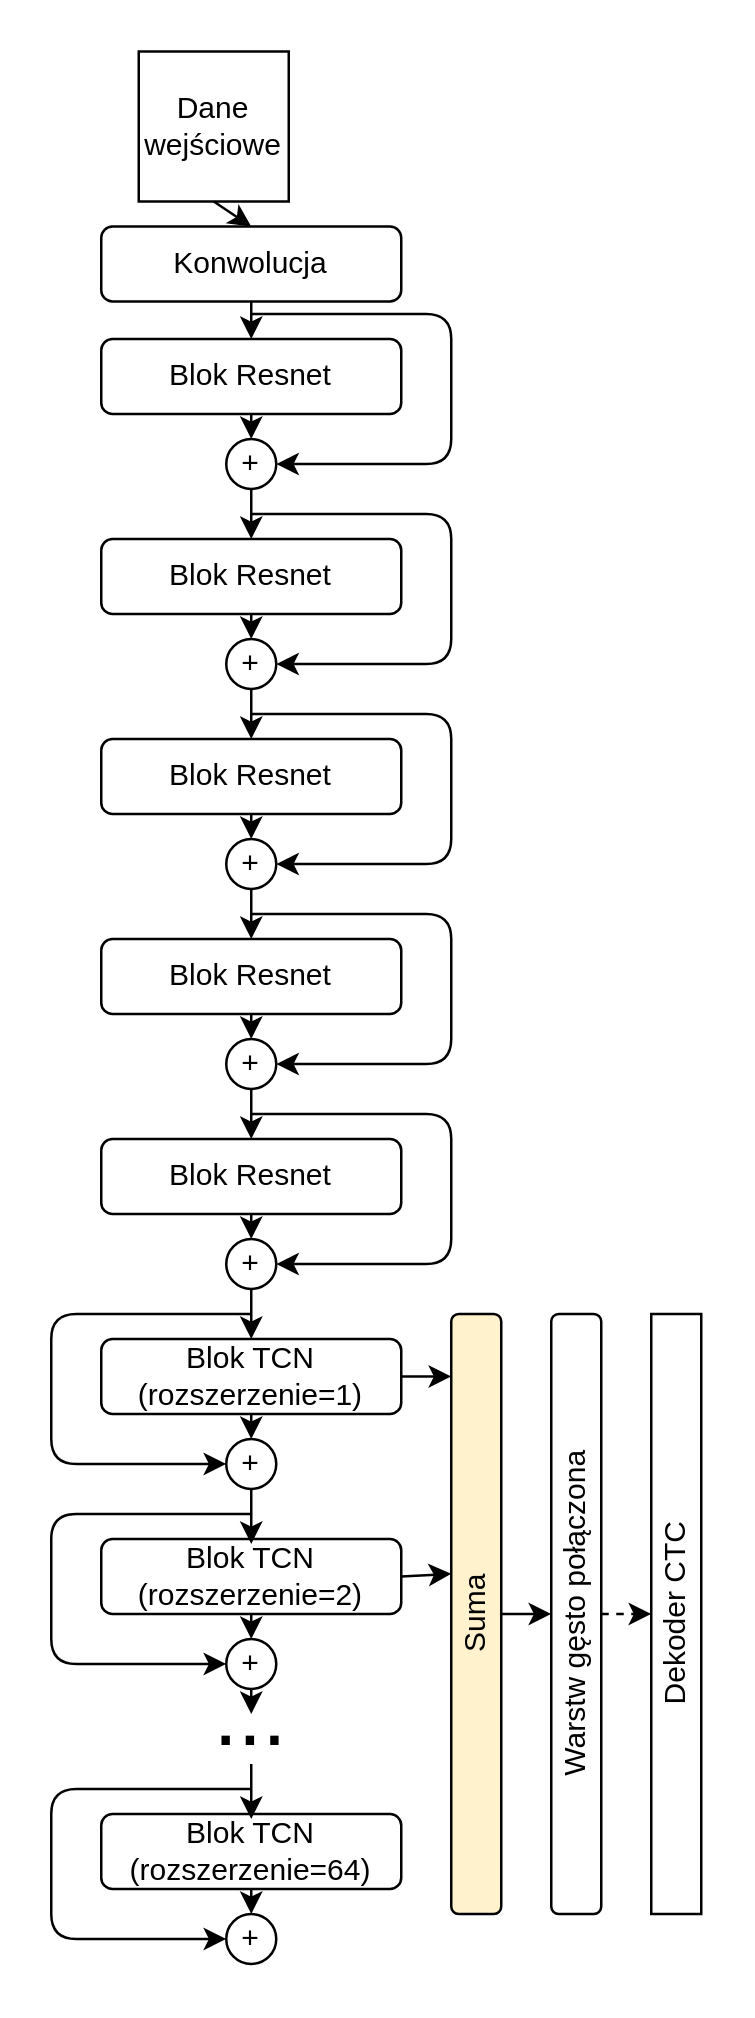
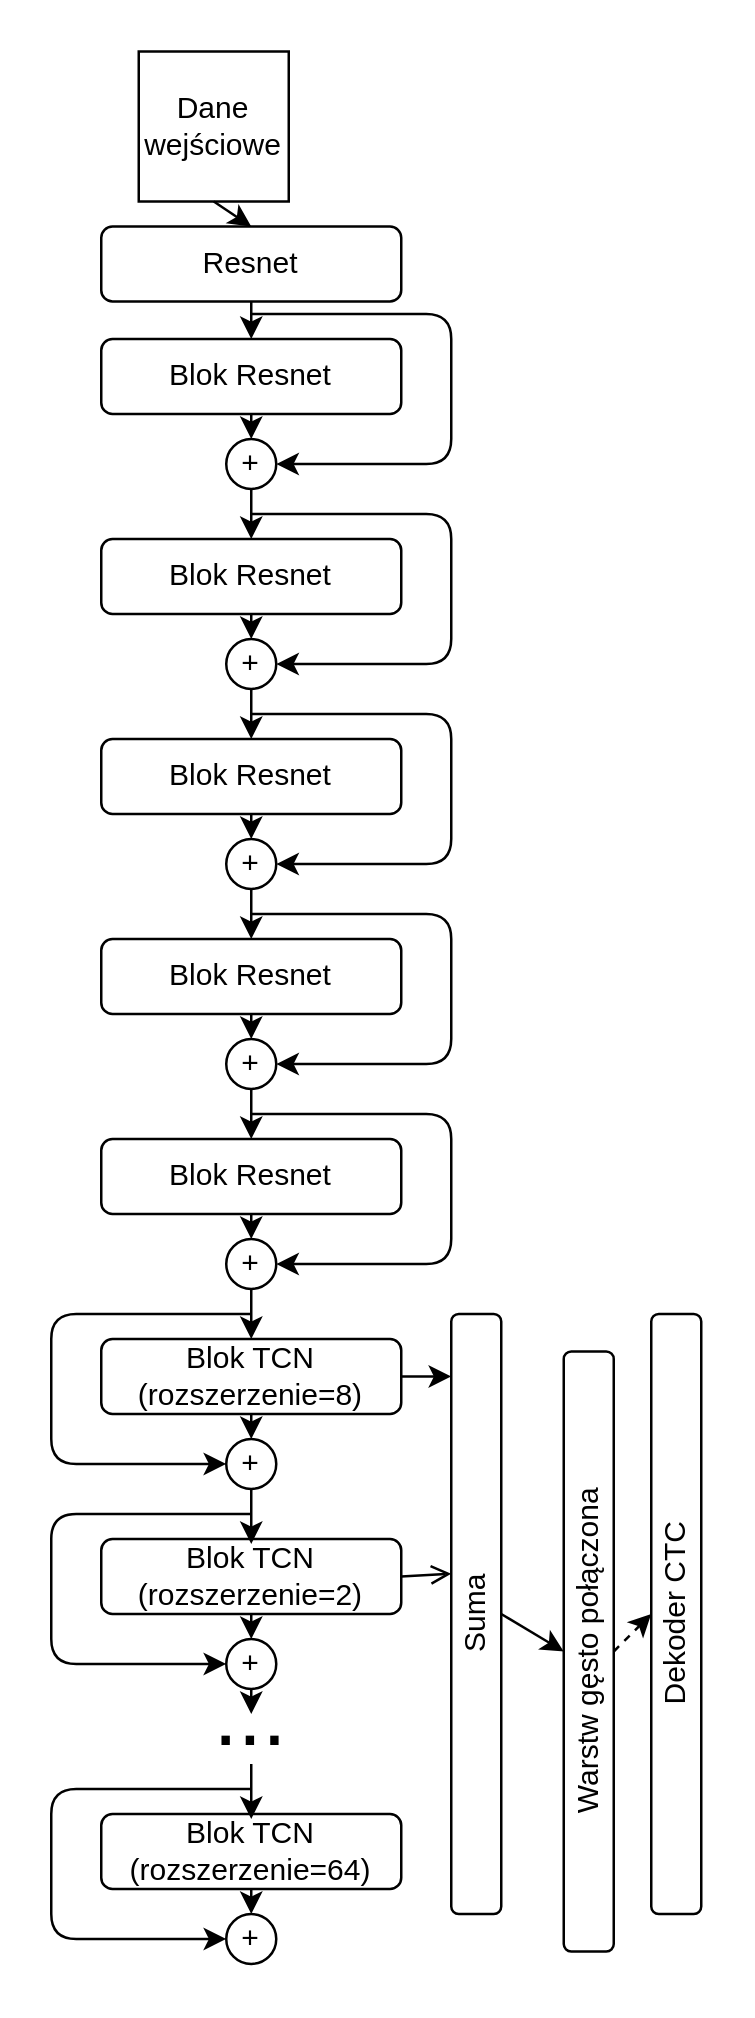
(251, 264) -> (251, 264)
(251, 1376) -> (251, 1376)
(433, 1575) -> (437, 1574)
(476, 1614) -> (476, 1614)
(576, 1614) -> (589, 1651)
(676, 1614) -> (676, 1614)
